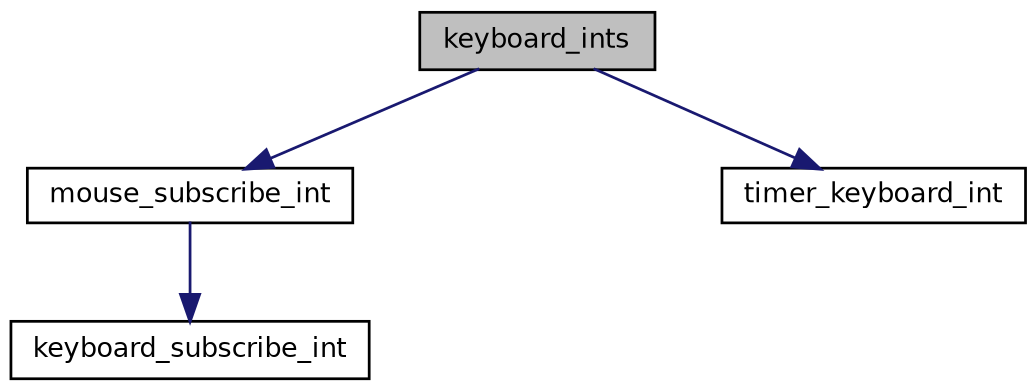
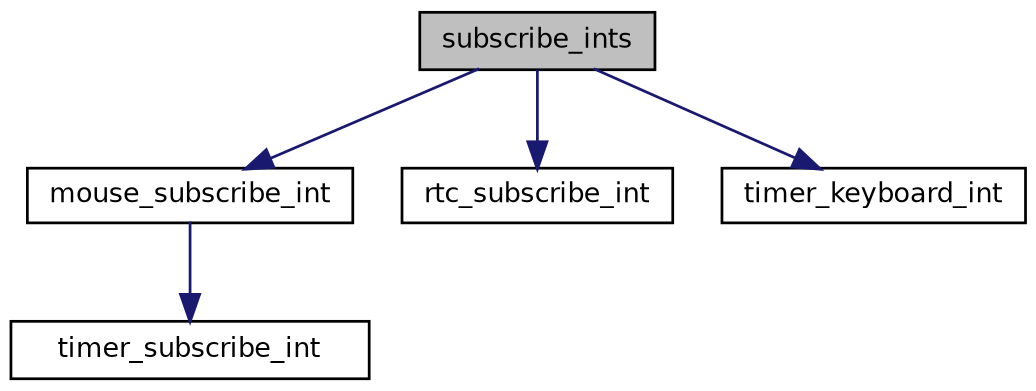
(537, 41) -> (537, 41)
none -> (537, 196)
(190, 350) -> (190, 350)
